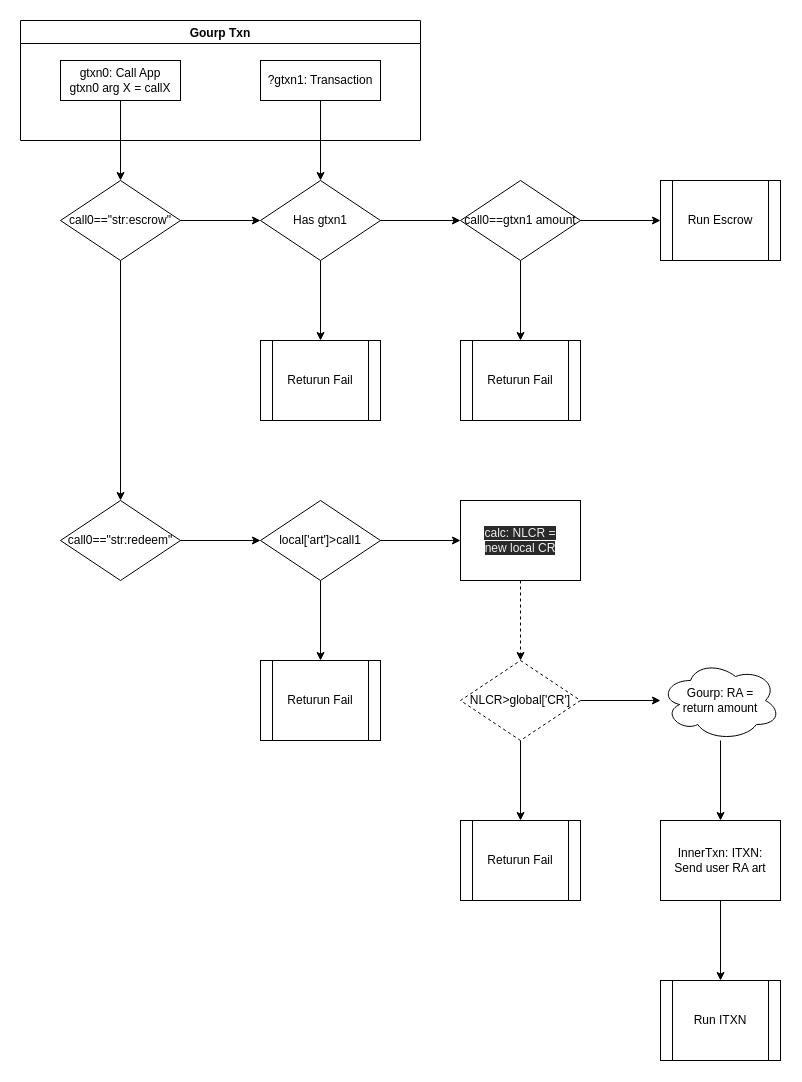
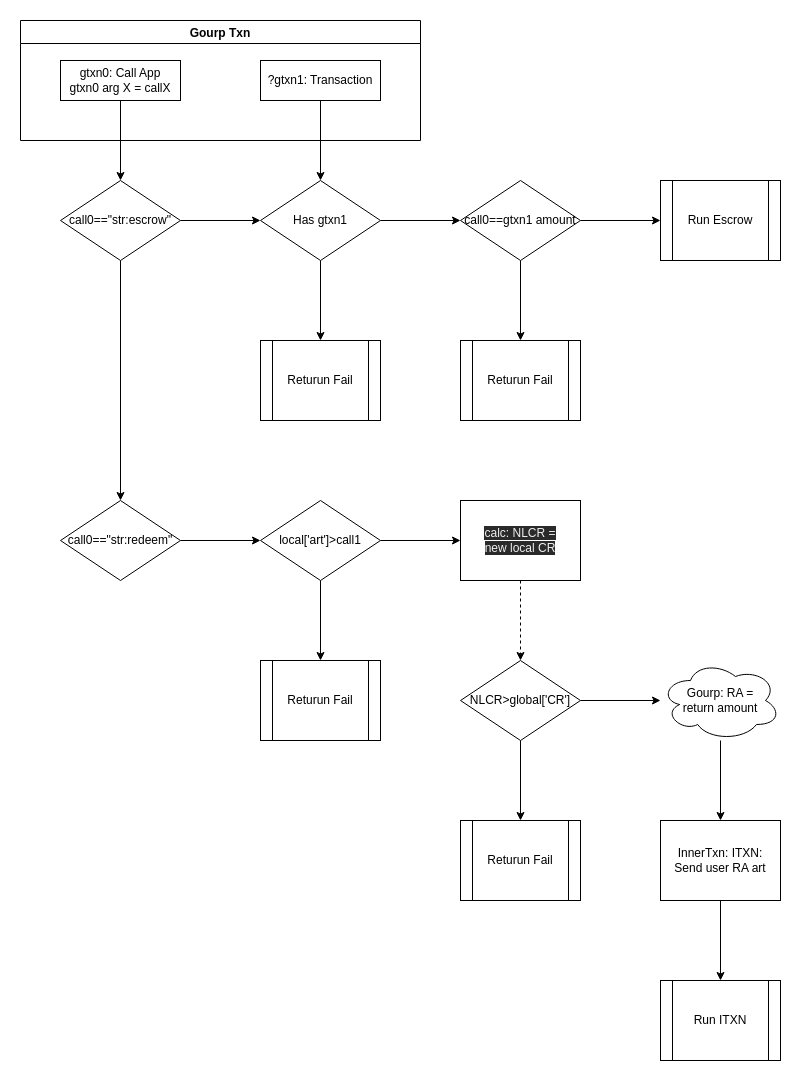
(521, 701) -> (521, 701)
